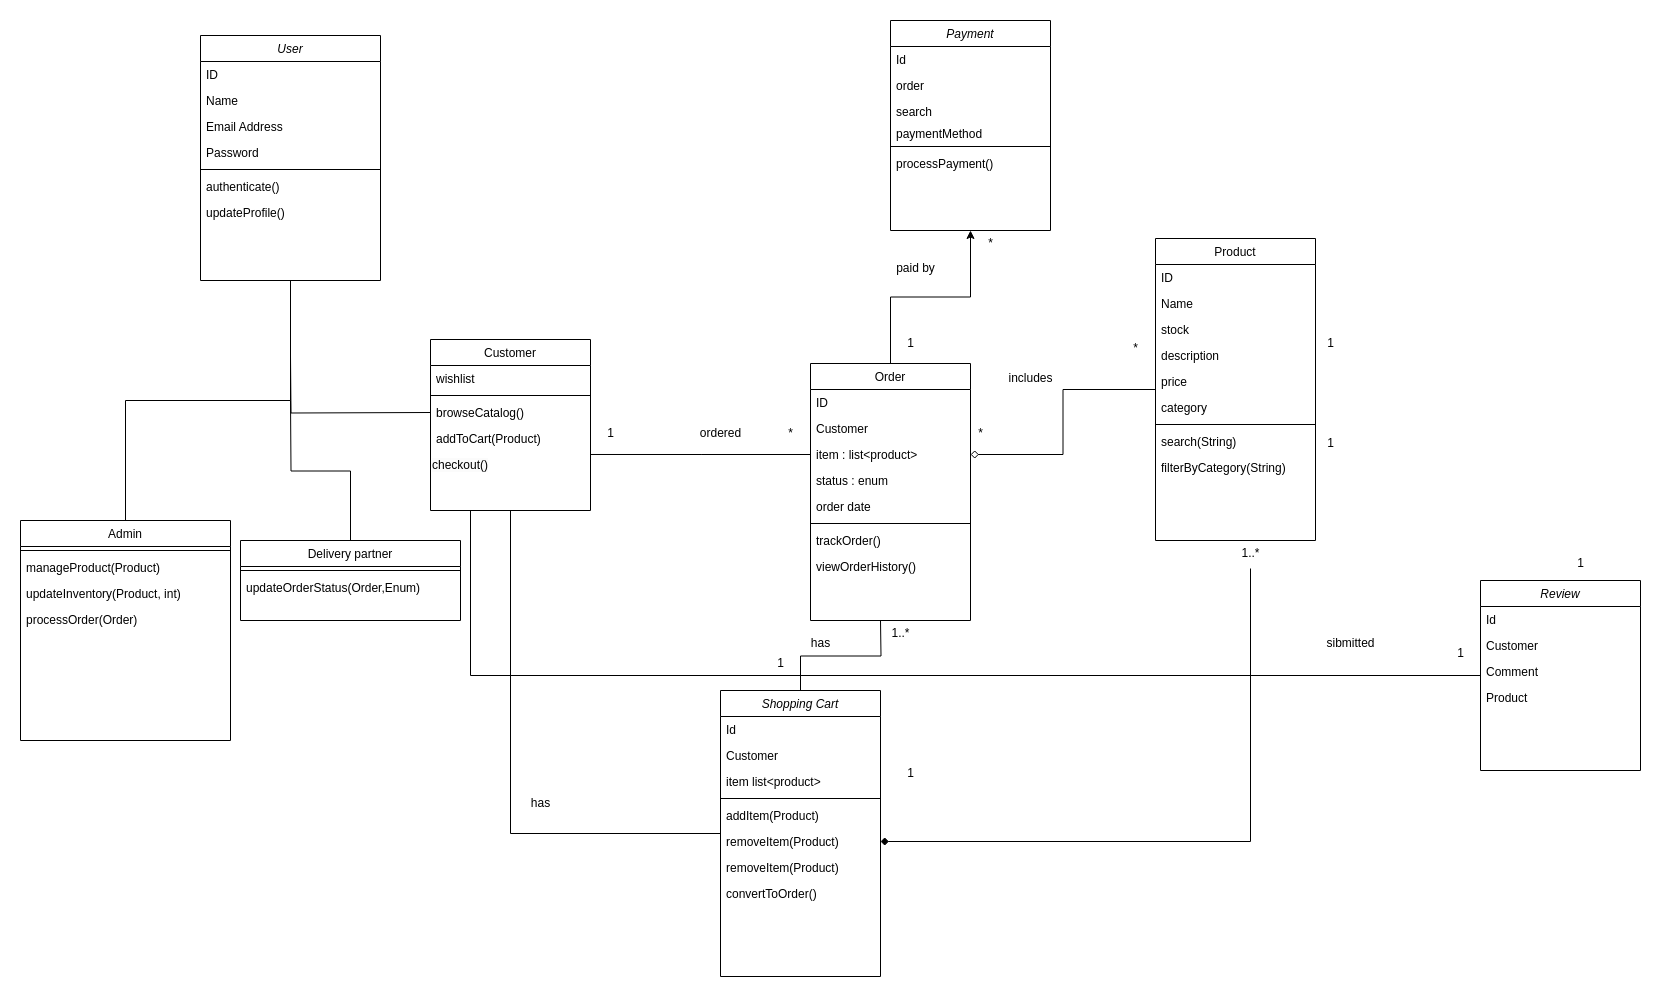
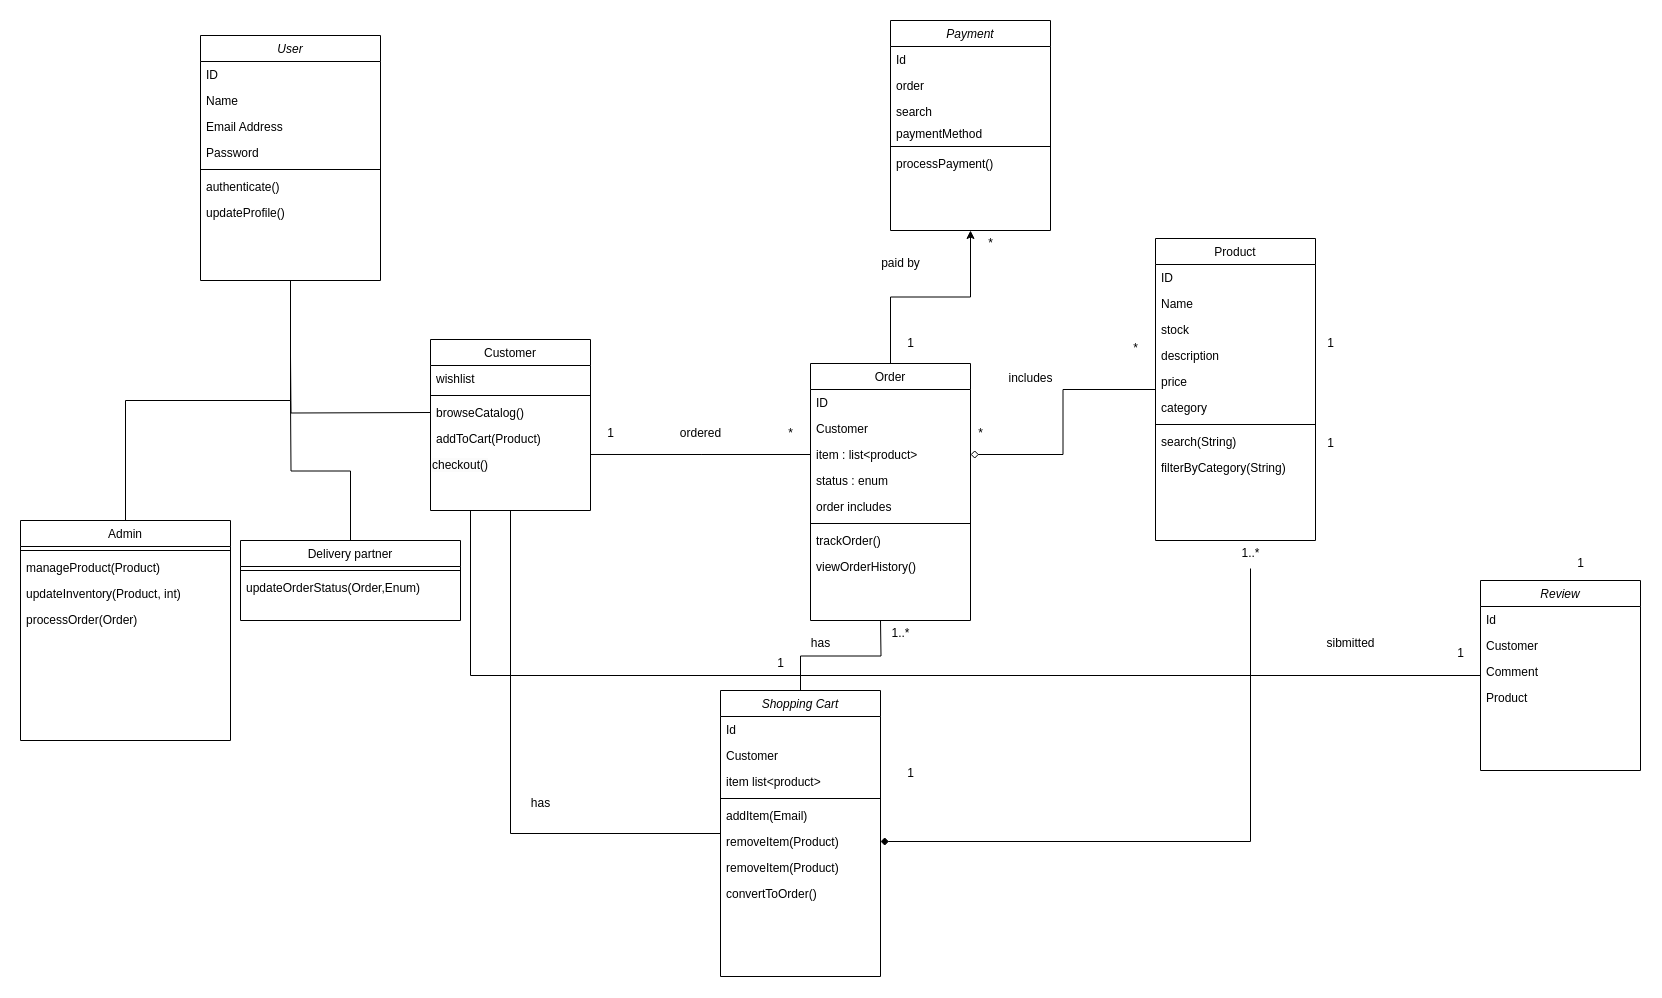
(916, 269) -> (901, 264)
(721, 434) -> (701, 434)
(848, 507) -> (858, 507)
(780, 816) -> (770, 816)
